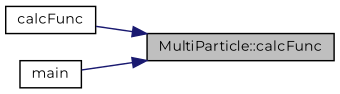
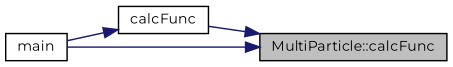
none -> (86, 37)
